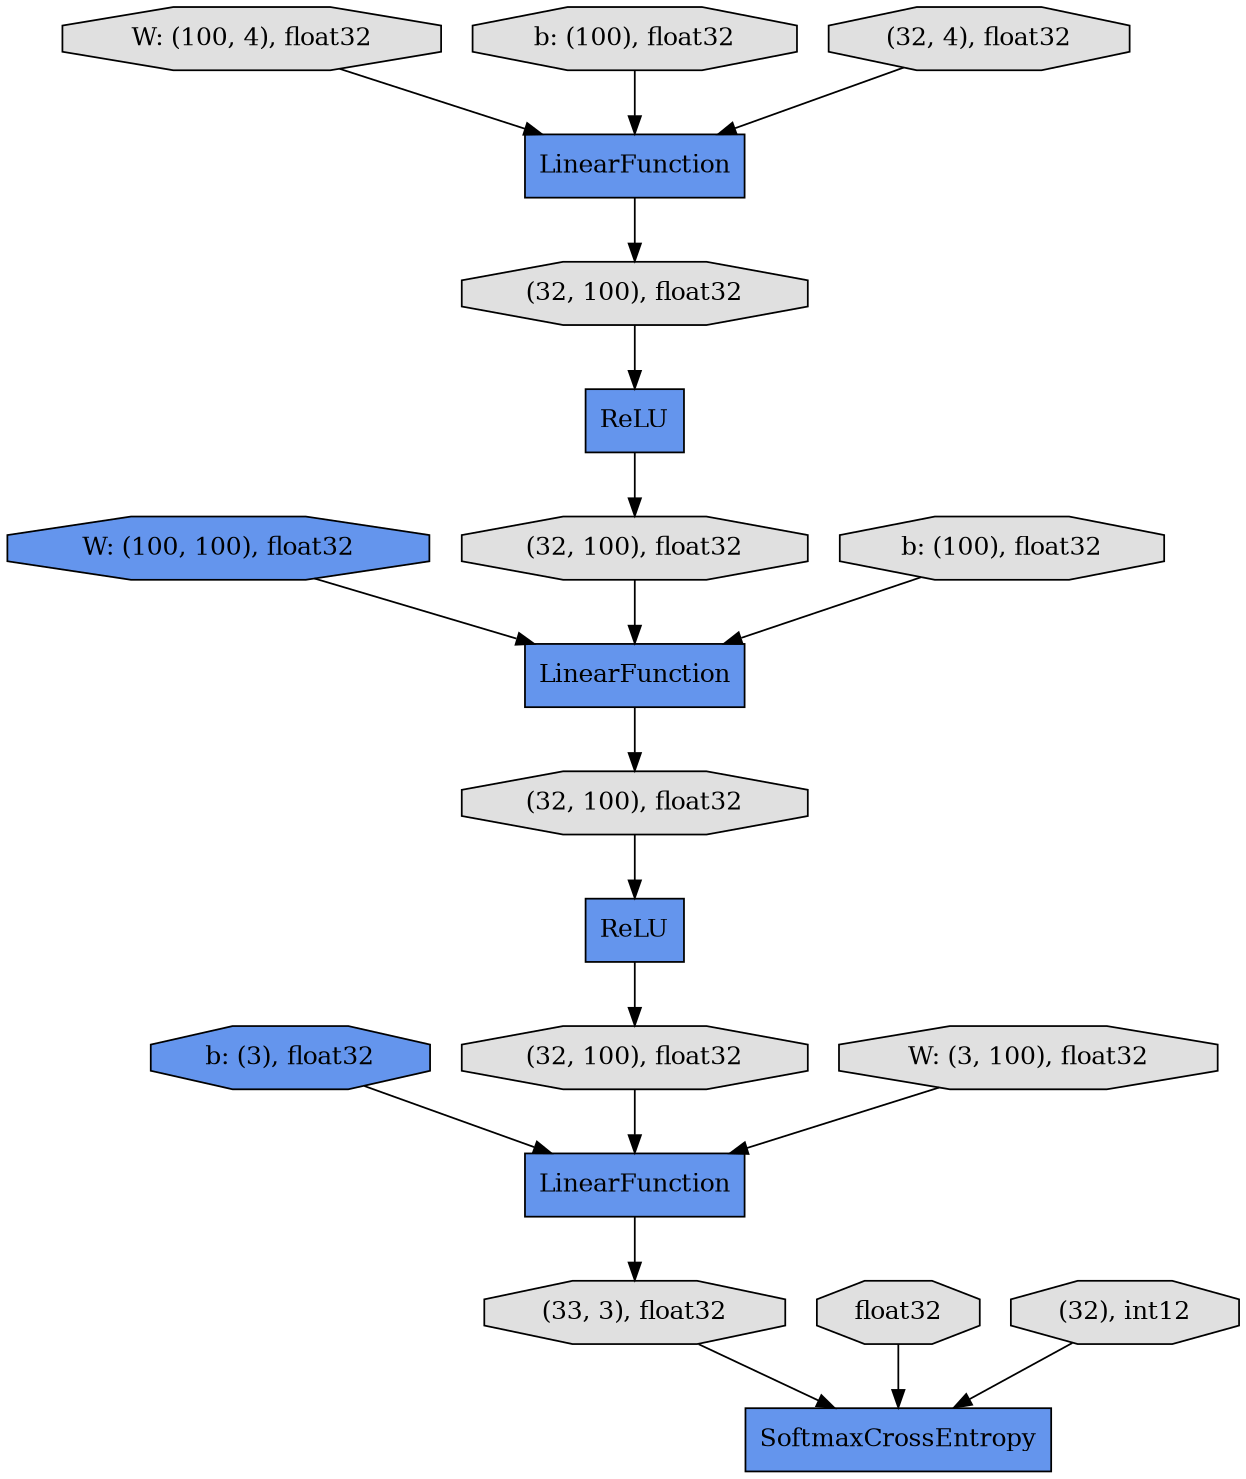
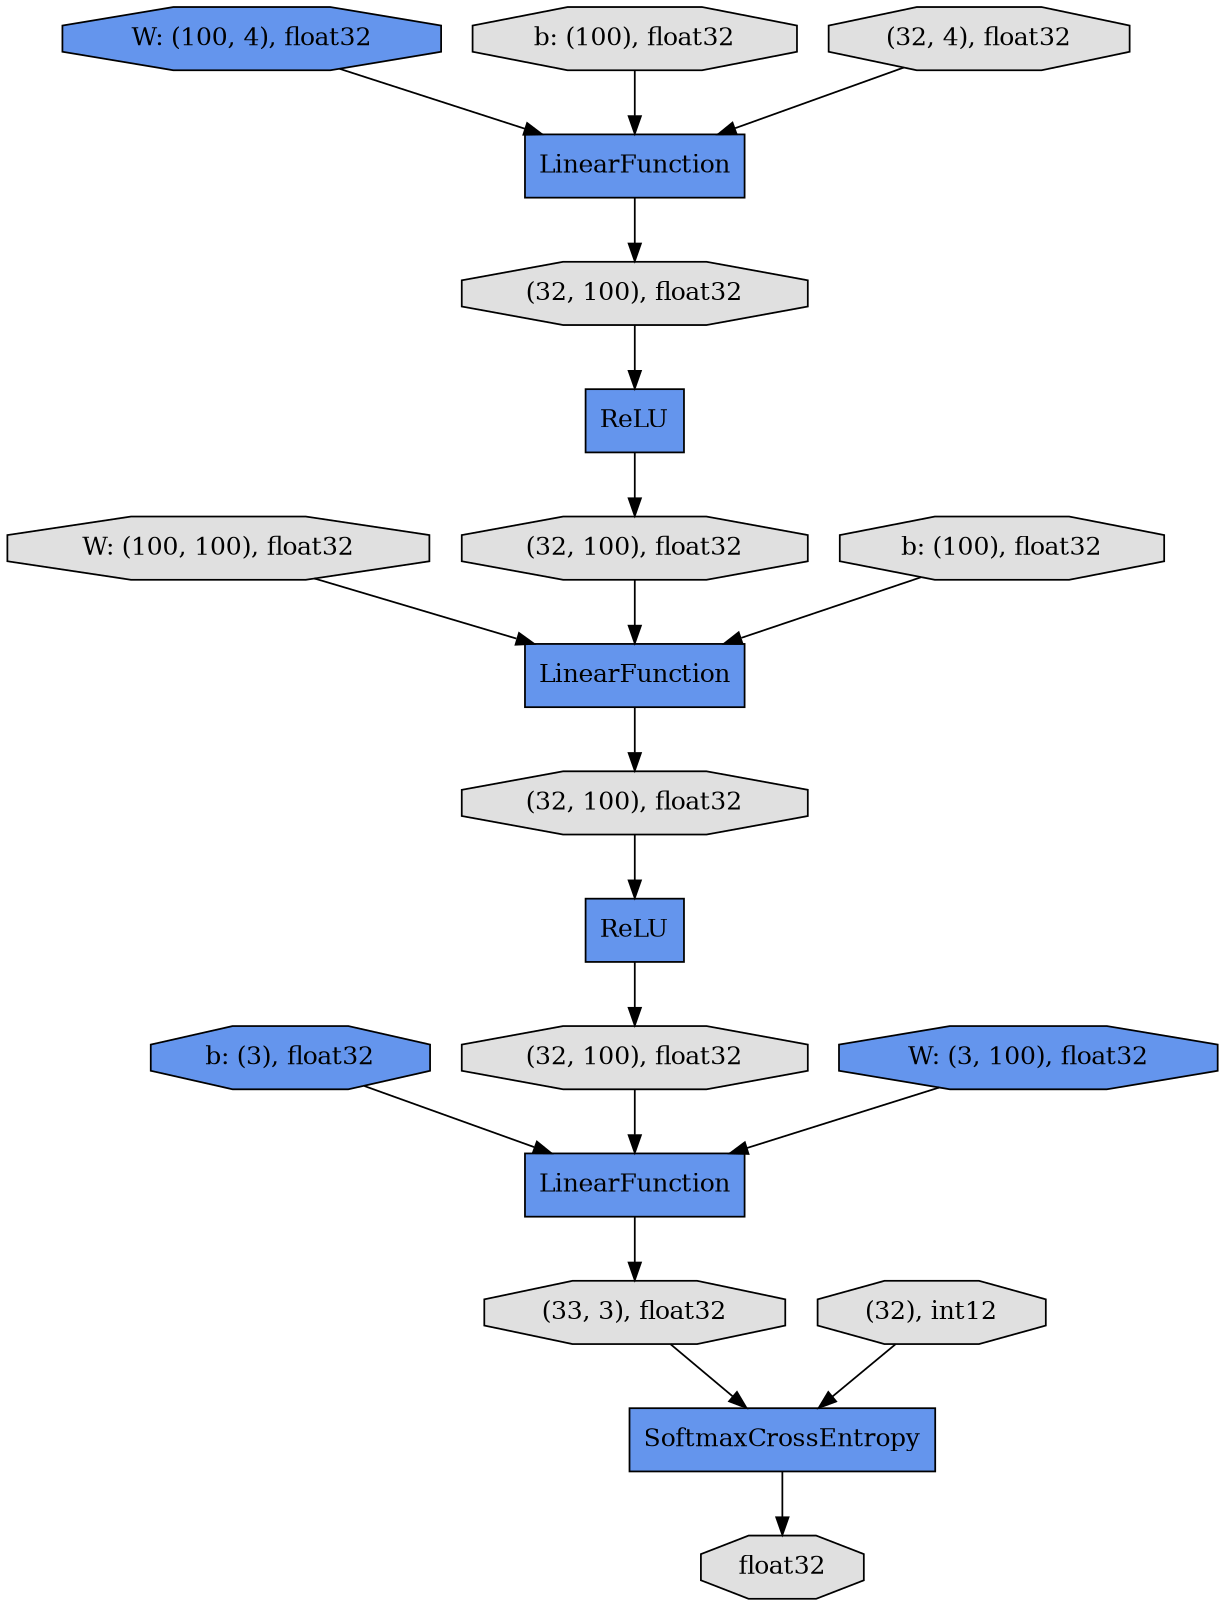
(252, 39) -> (252, 39)
(218, 548) -> (218, 548)
(1028, 1058) -> (1028, 1058)
(898, 1367) -> (782, 1494)
